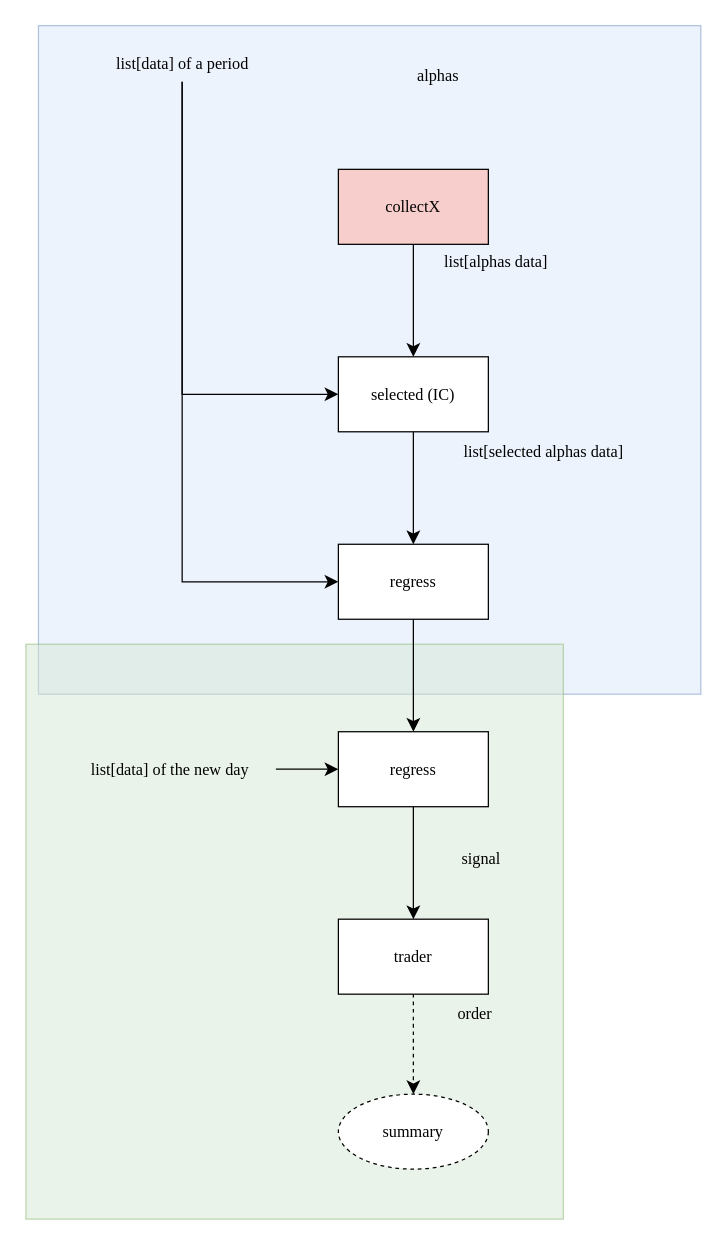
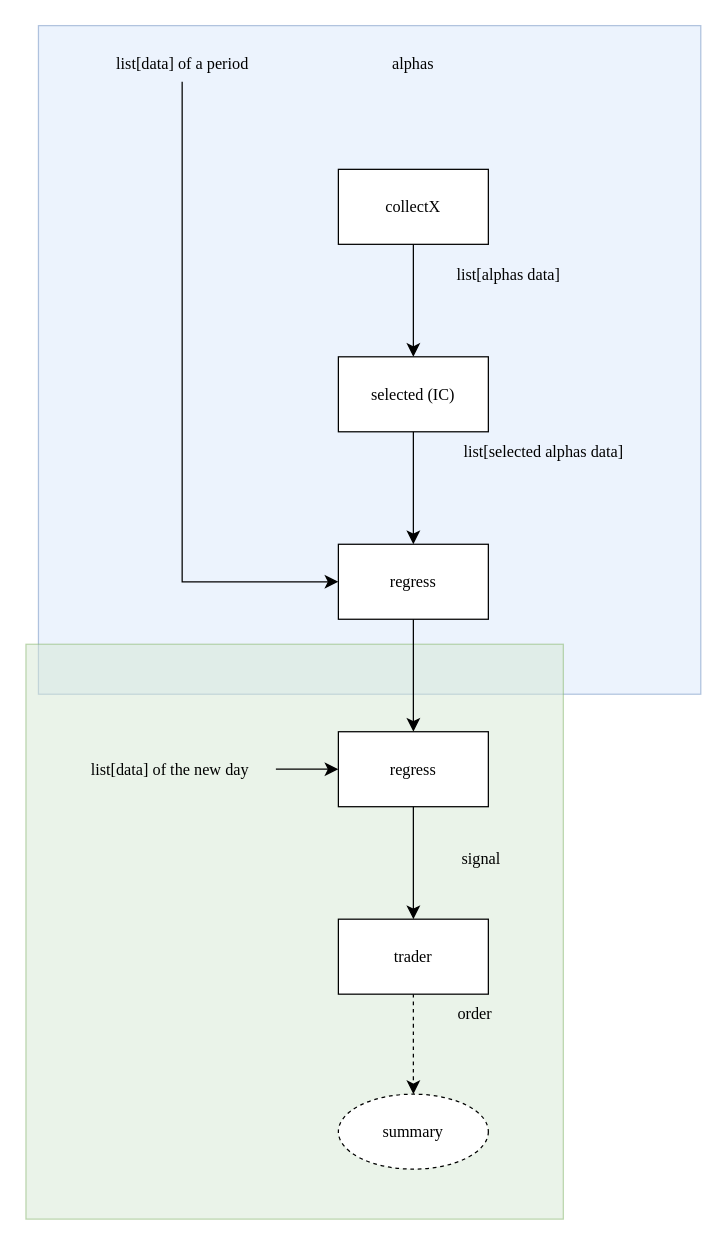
(438, 76) -> (413, 63)
(413, 207) -> (413, 207)
(523, 269) -> (536, 282)
(256, 394) -> none
